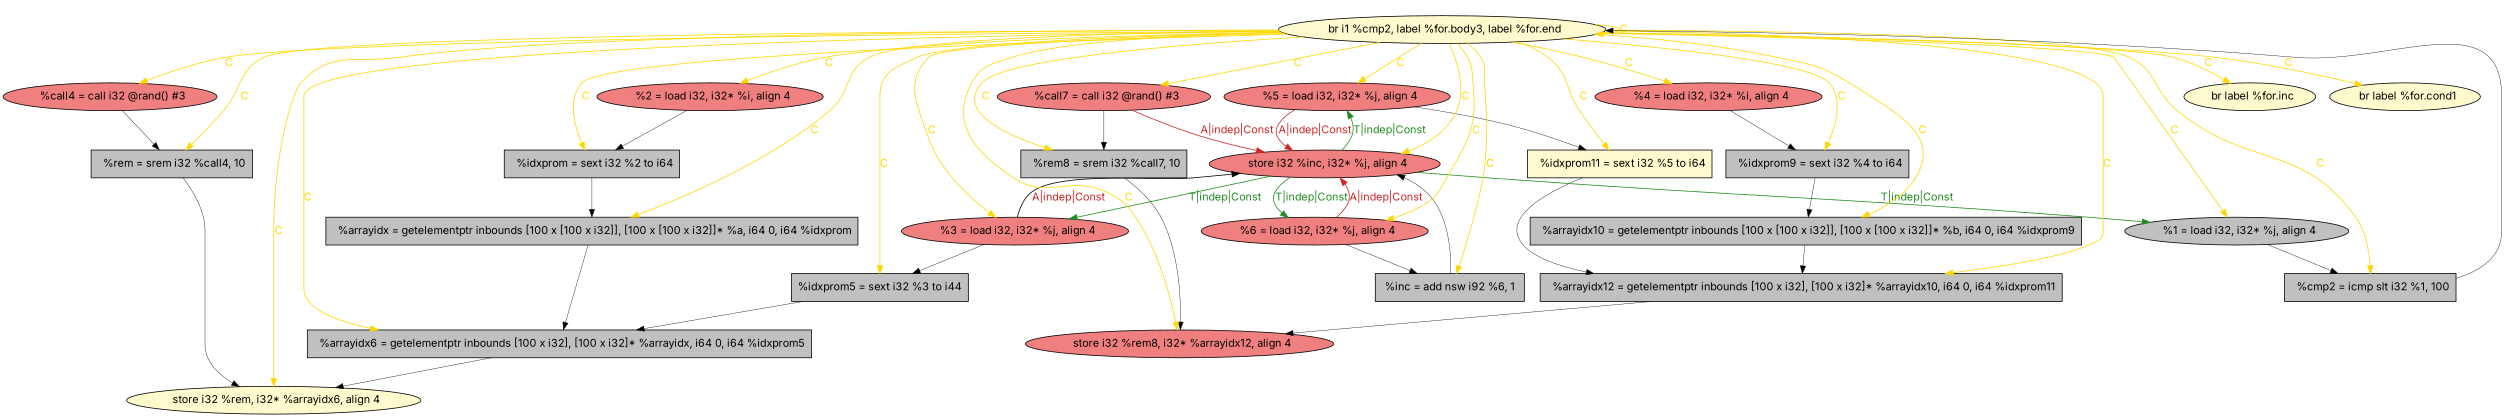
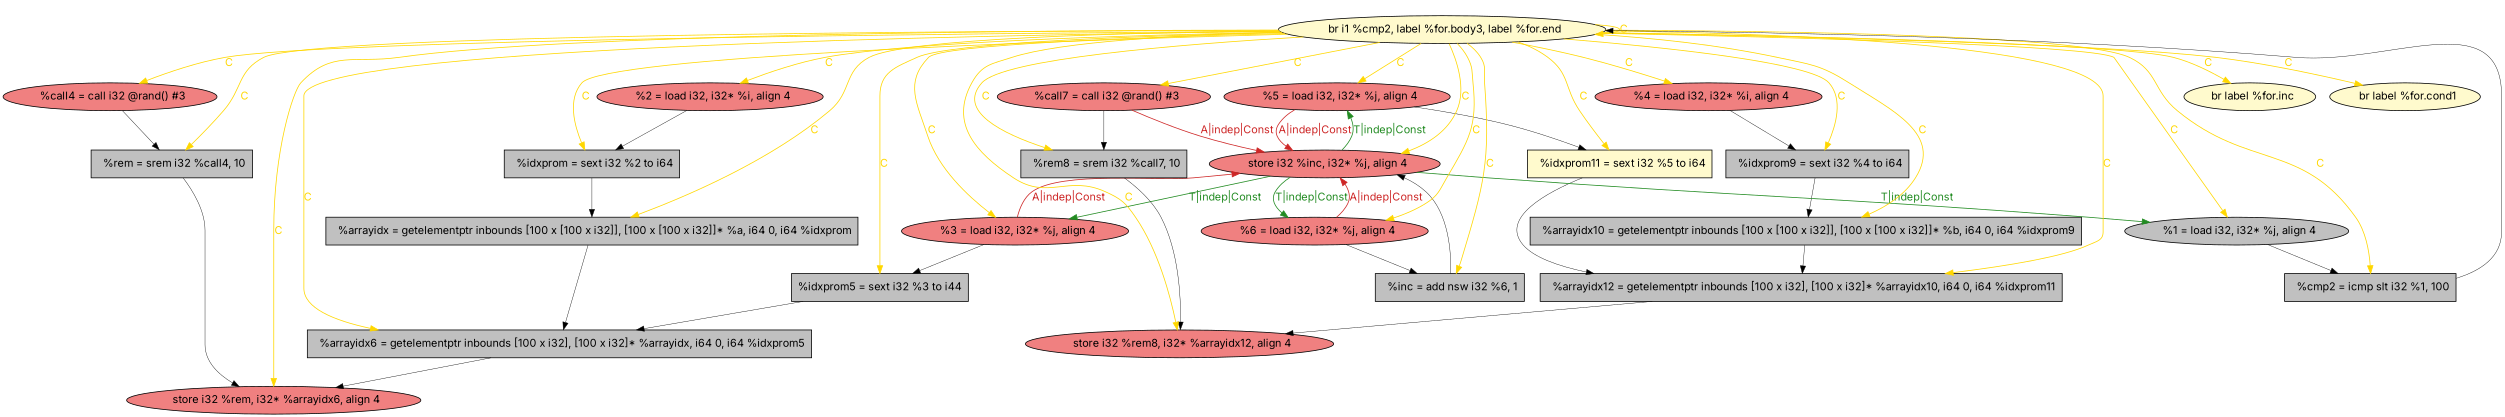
(1116, 178) -> (1116, 178)
(1450, 287) -> (1450, 287)
(274, 400) -> (274, 400)
